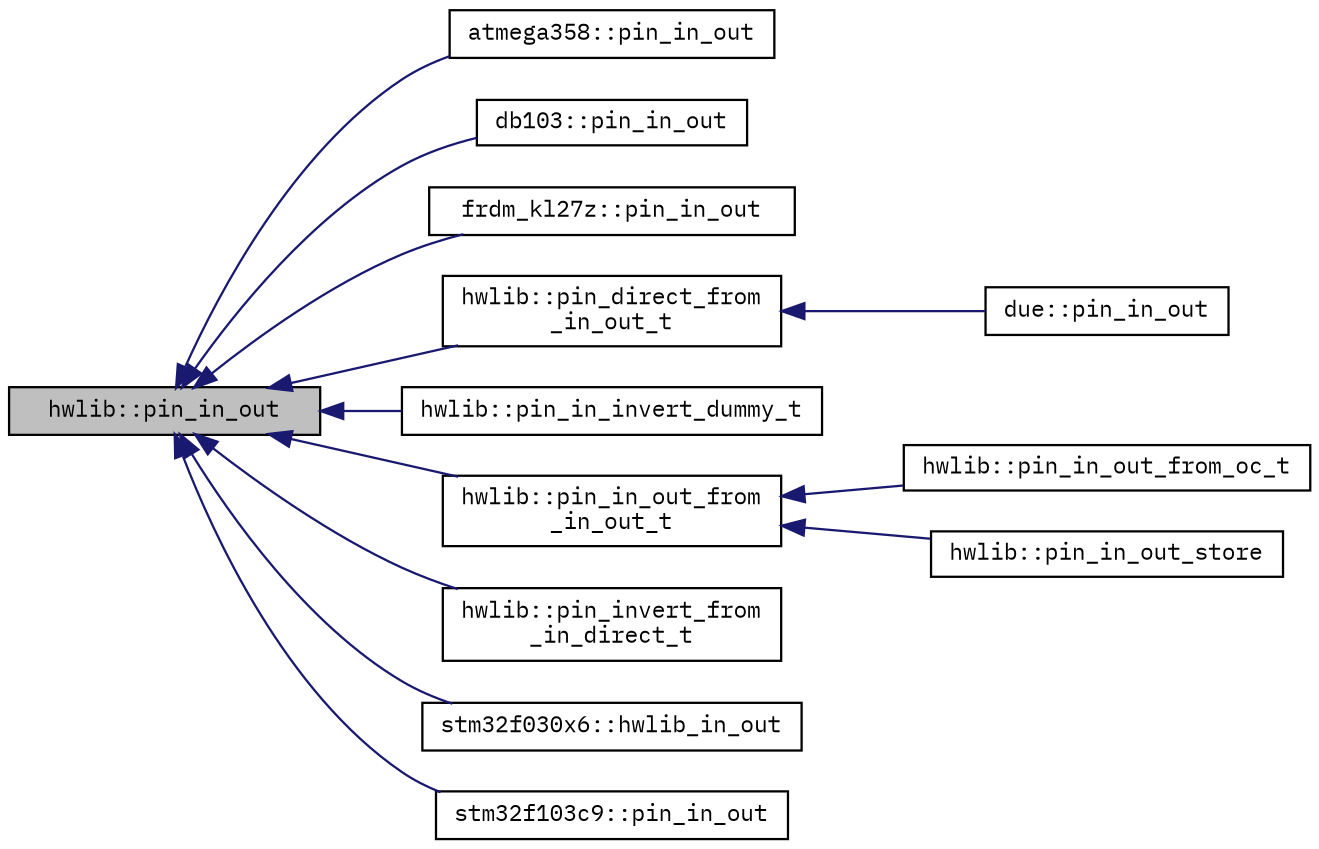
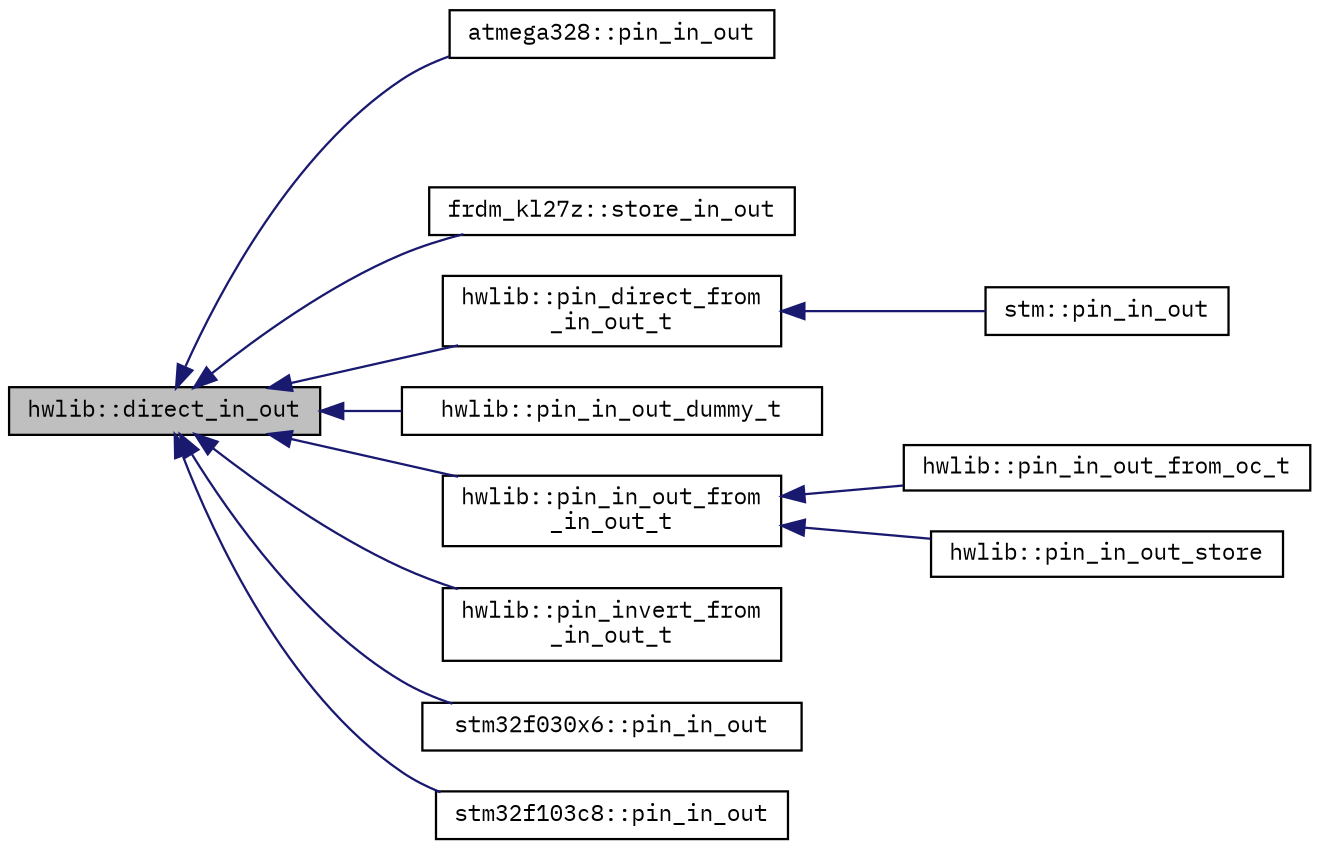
(612, 34) -> (612, 34)
(612, 123) -> none
(612, 211) -> (612, 211)
(1107, 311) -> (1107, 311)
(165, 411) -> (165, 411)
(612, 411) -> (612, 411)
(612, 624) -> (612, 624)
(612, 727) -> (612, 727)
(612, 815) -> (612, 815)
